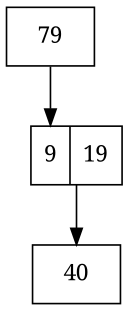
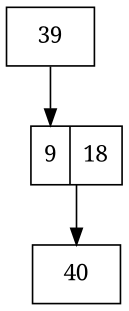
(50, 37) -> (50, 37)
(96, 155) -> (96, 155)
